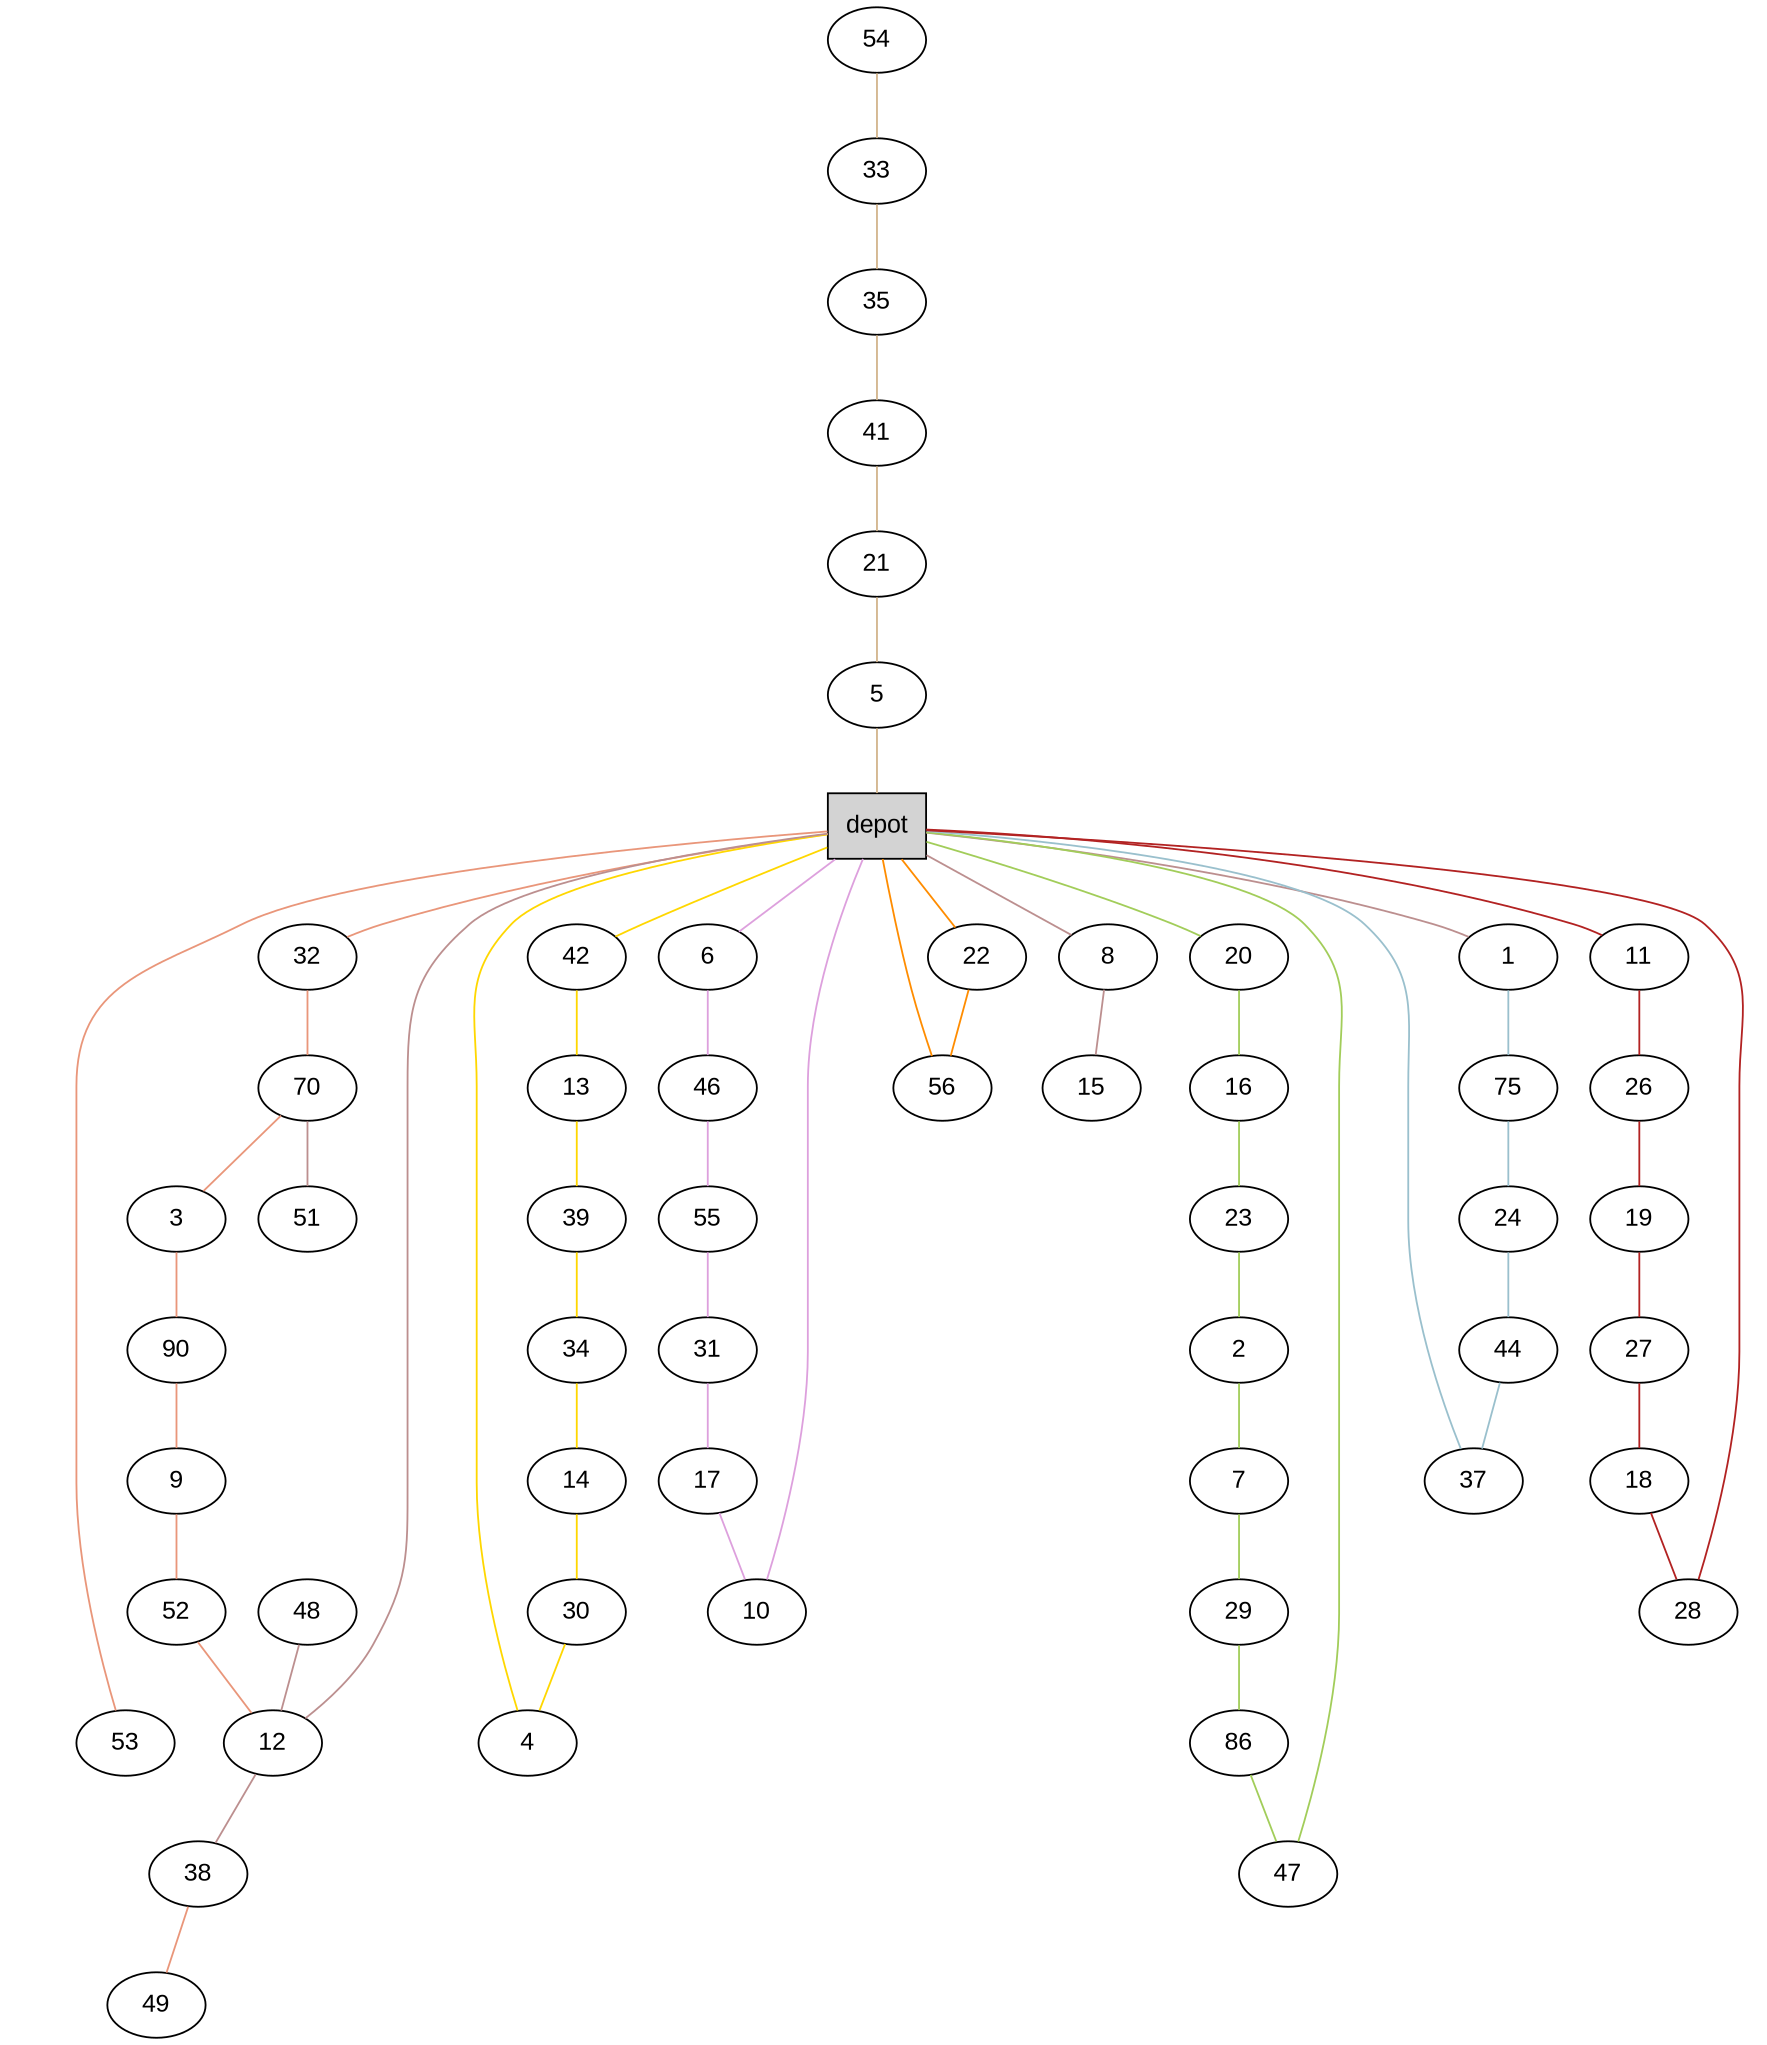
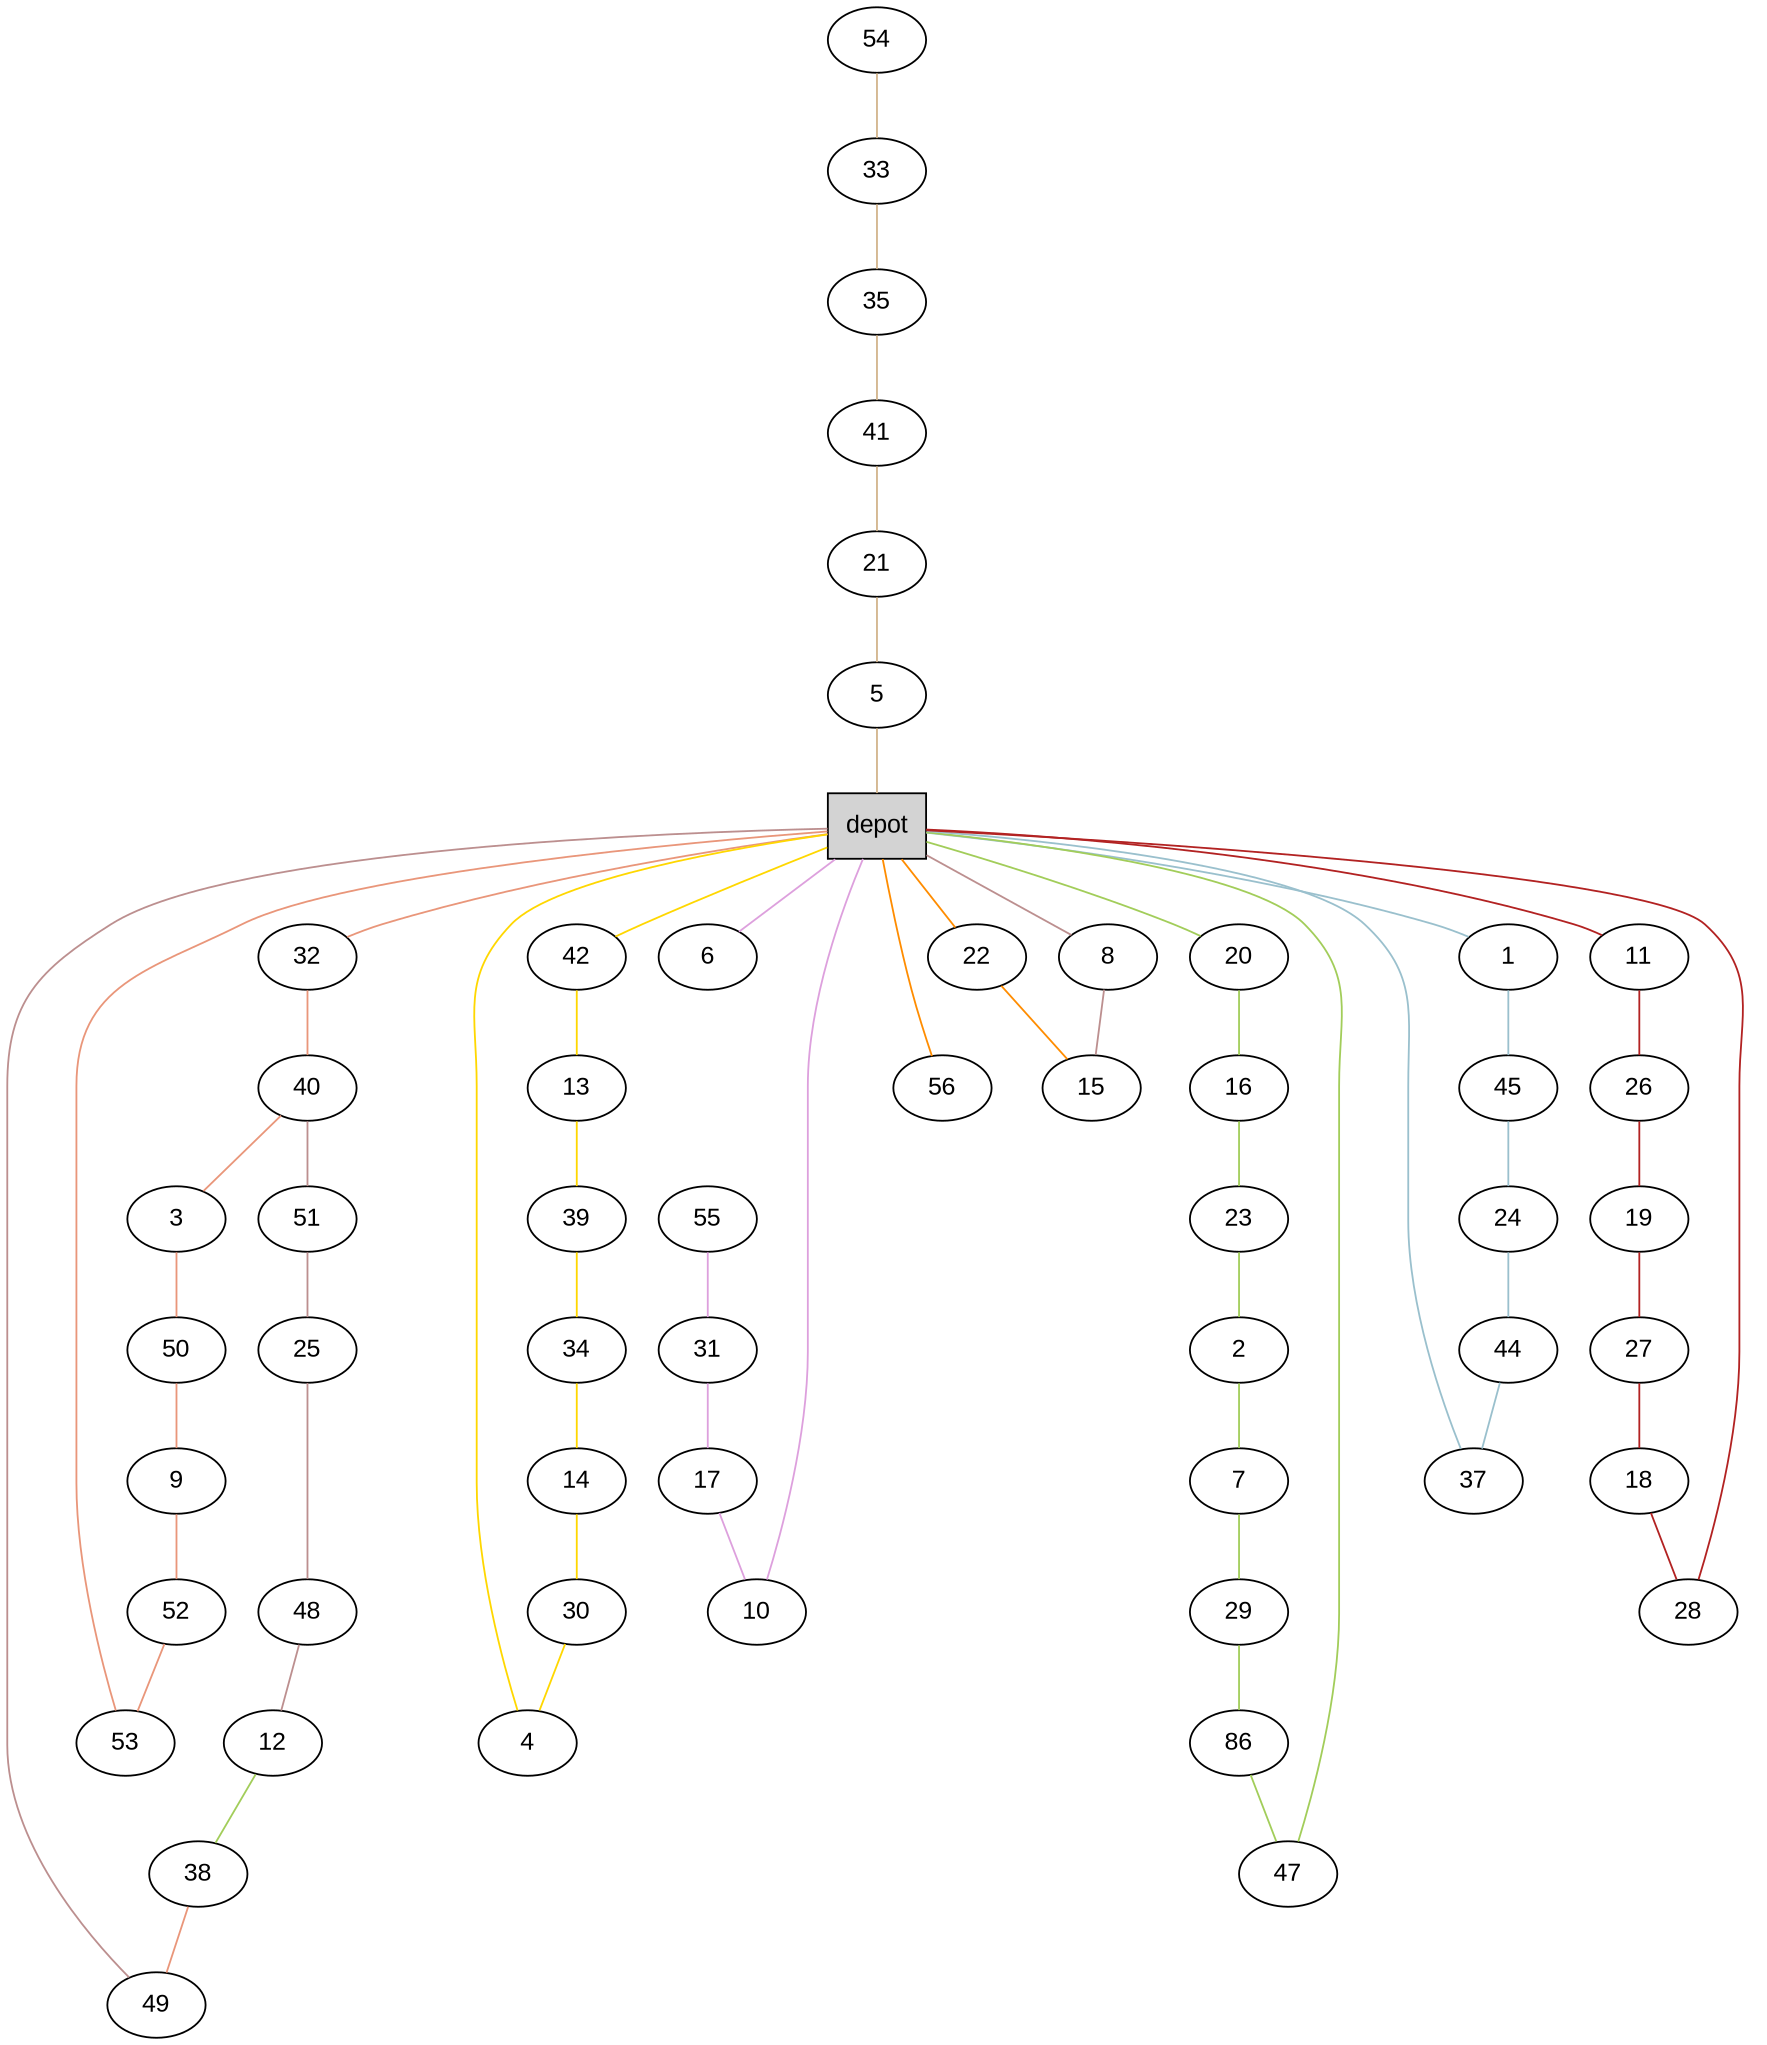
(1200, 871) -> (1200, 871)
(960, 1023) -> (1034, 1023)
(307, 1088) -> (307, 1088)
(708, 1088) -> none
(1508, 1088) -> (1508, 1088)
(408, 1142) -> (7, 1084)
(176, 1350) -> (176, 1350)
none -> (307, 1350)
(225, 1678) -> (151, 1678)
(236, 1809) -> (236, 1809)
